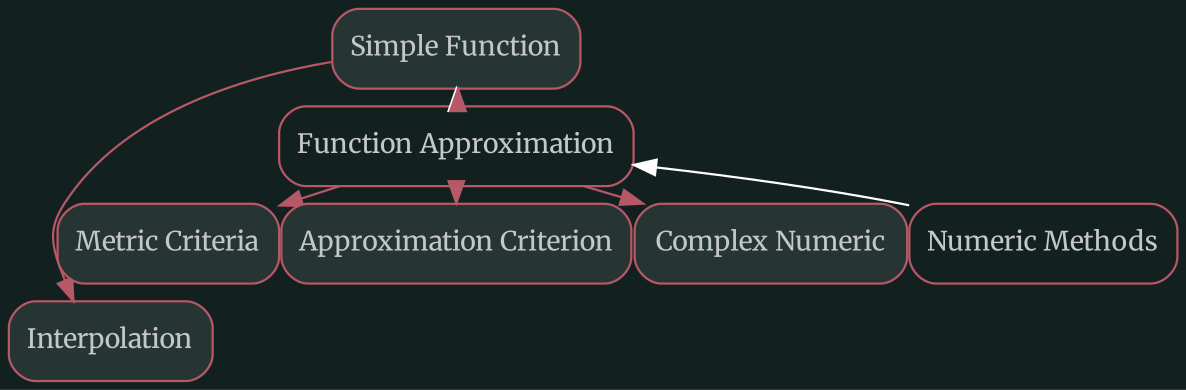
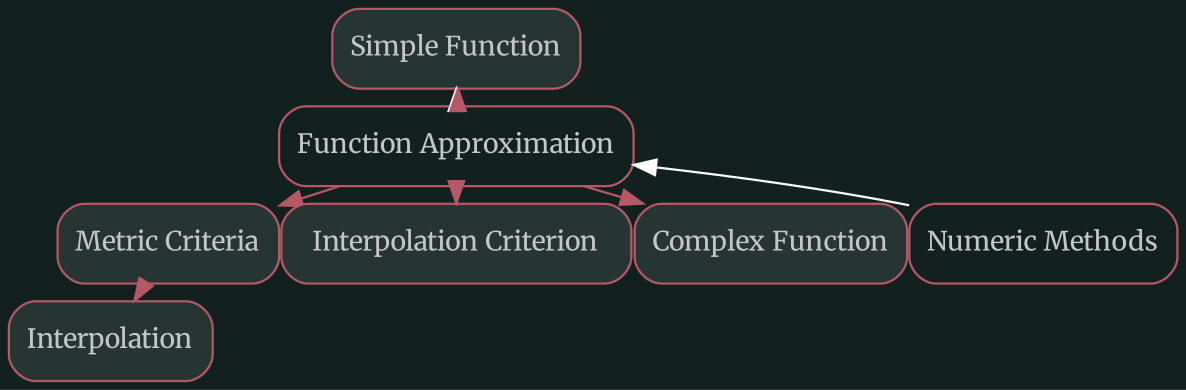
(147, 126) -> (145, 284)
(456, 244) -> (456, 244)
(771, 244) -> (771, 244)
